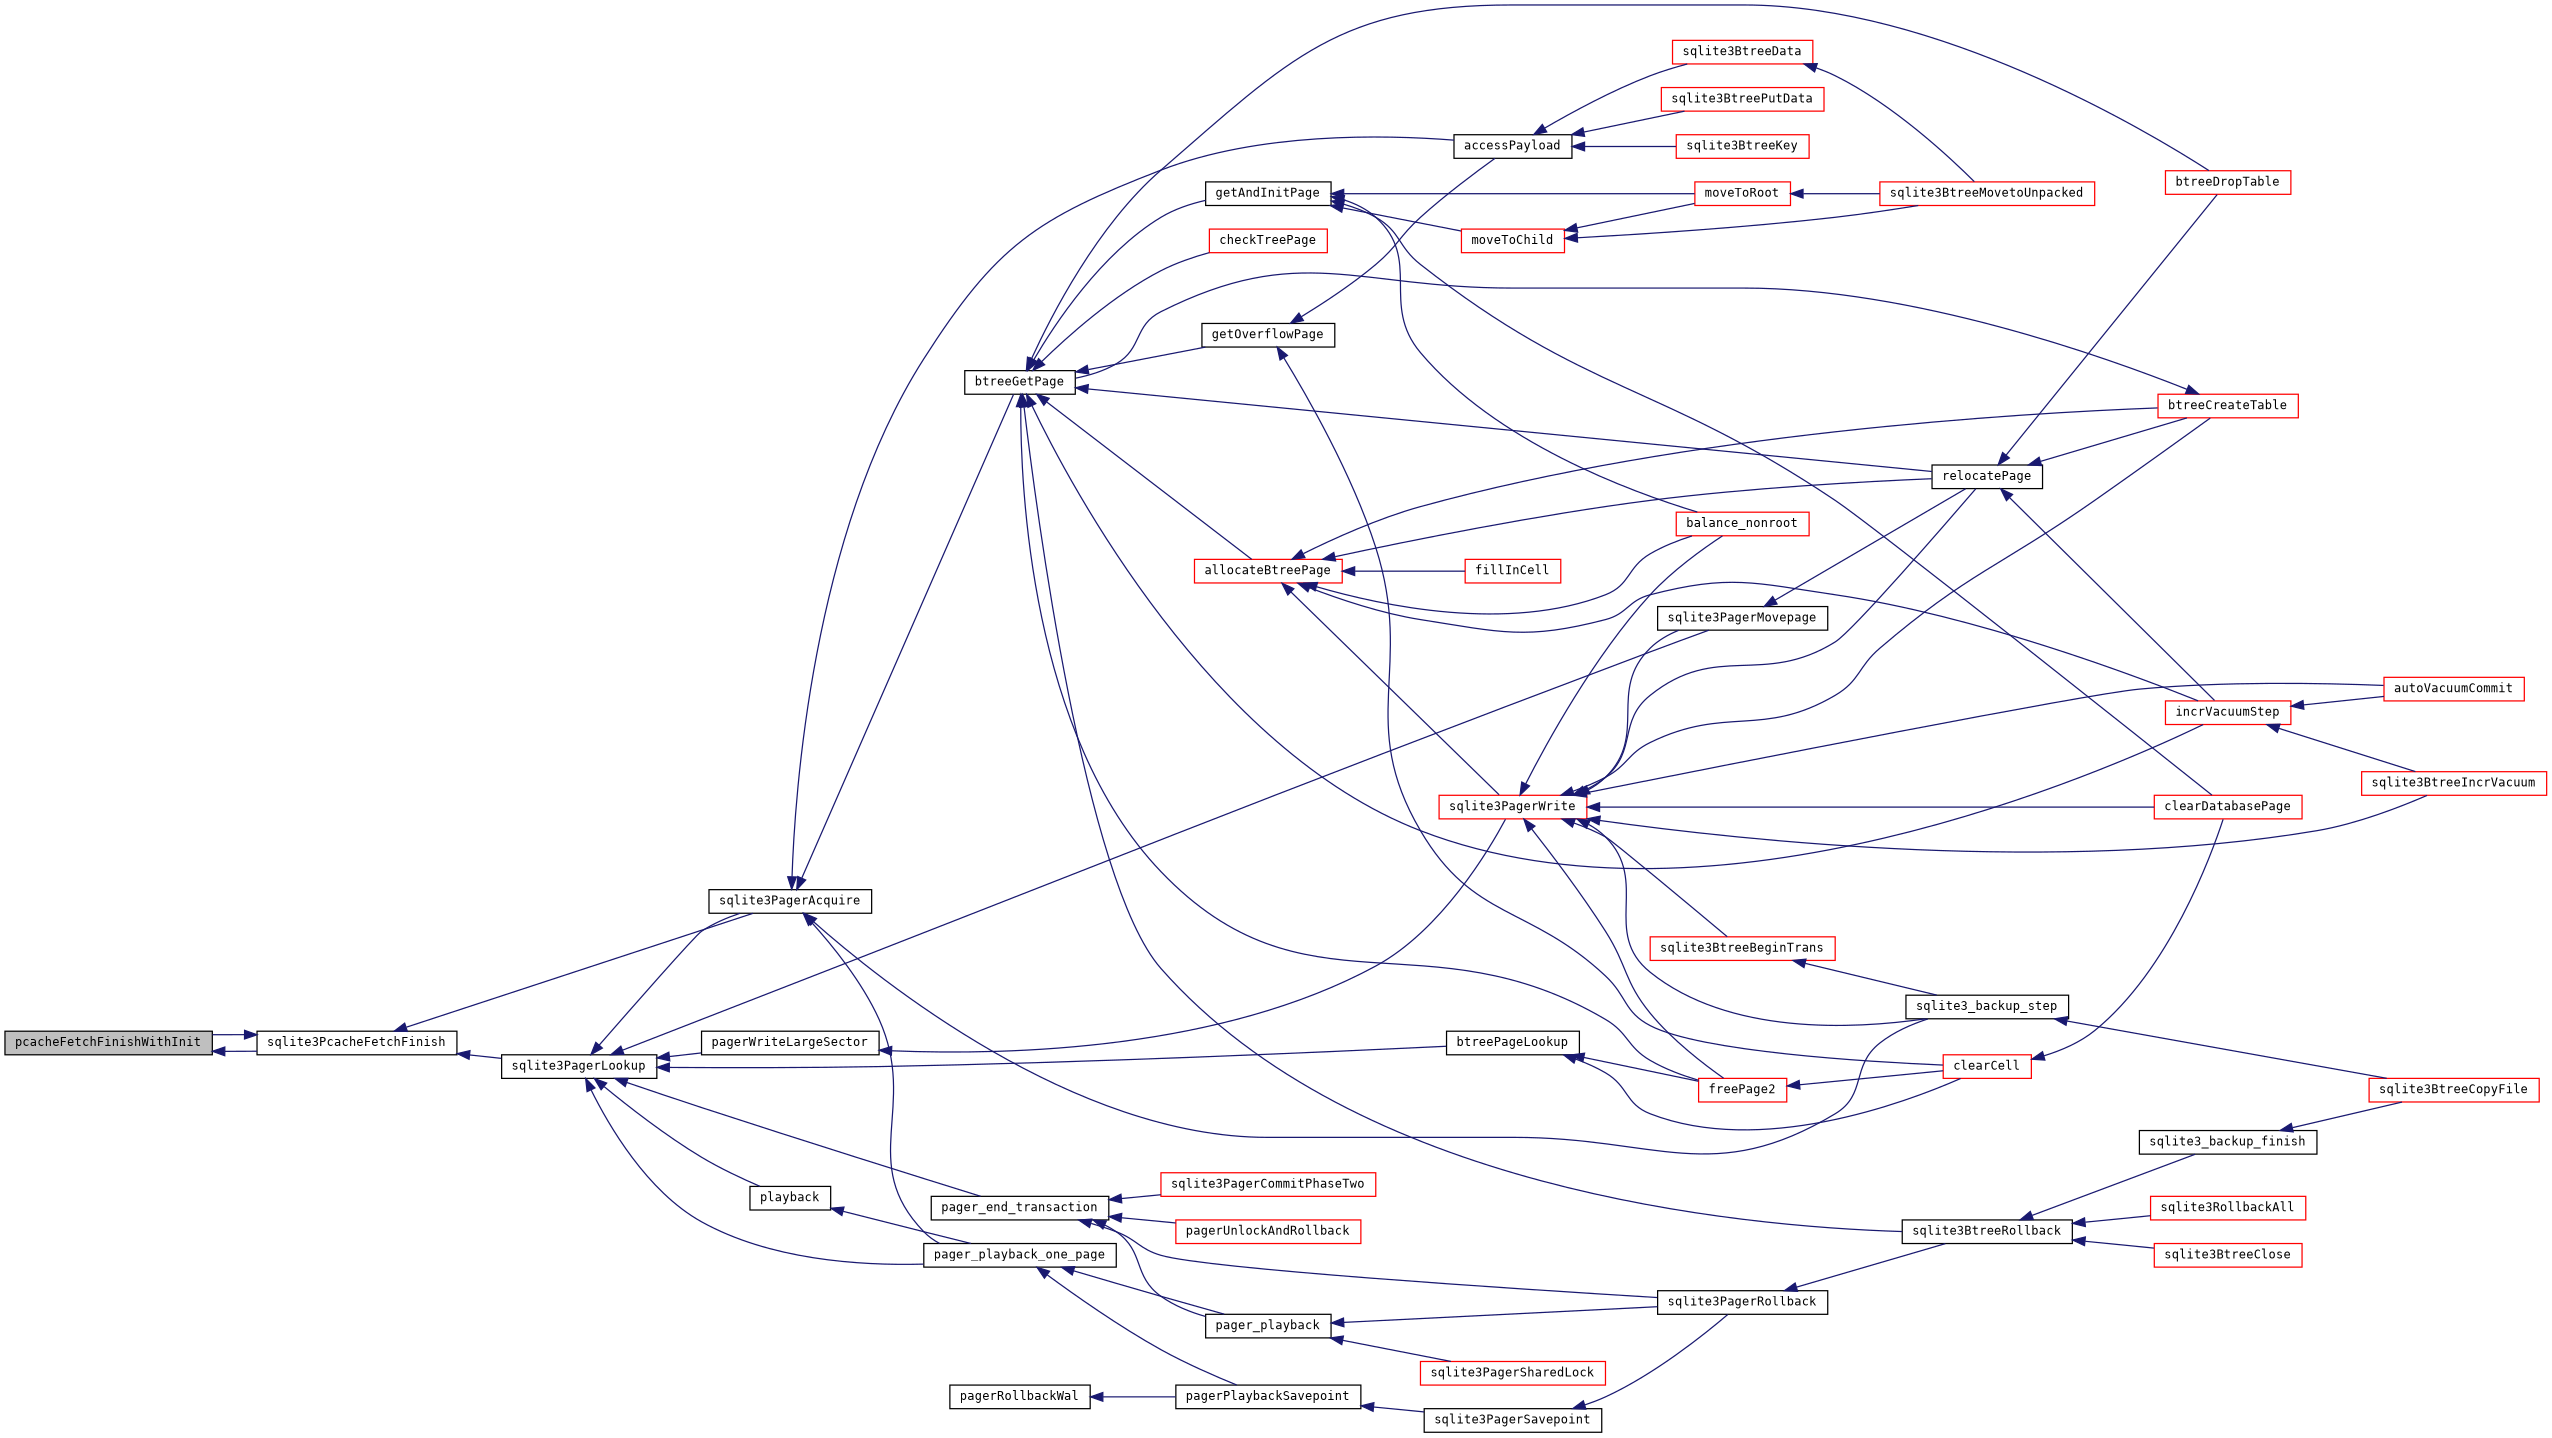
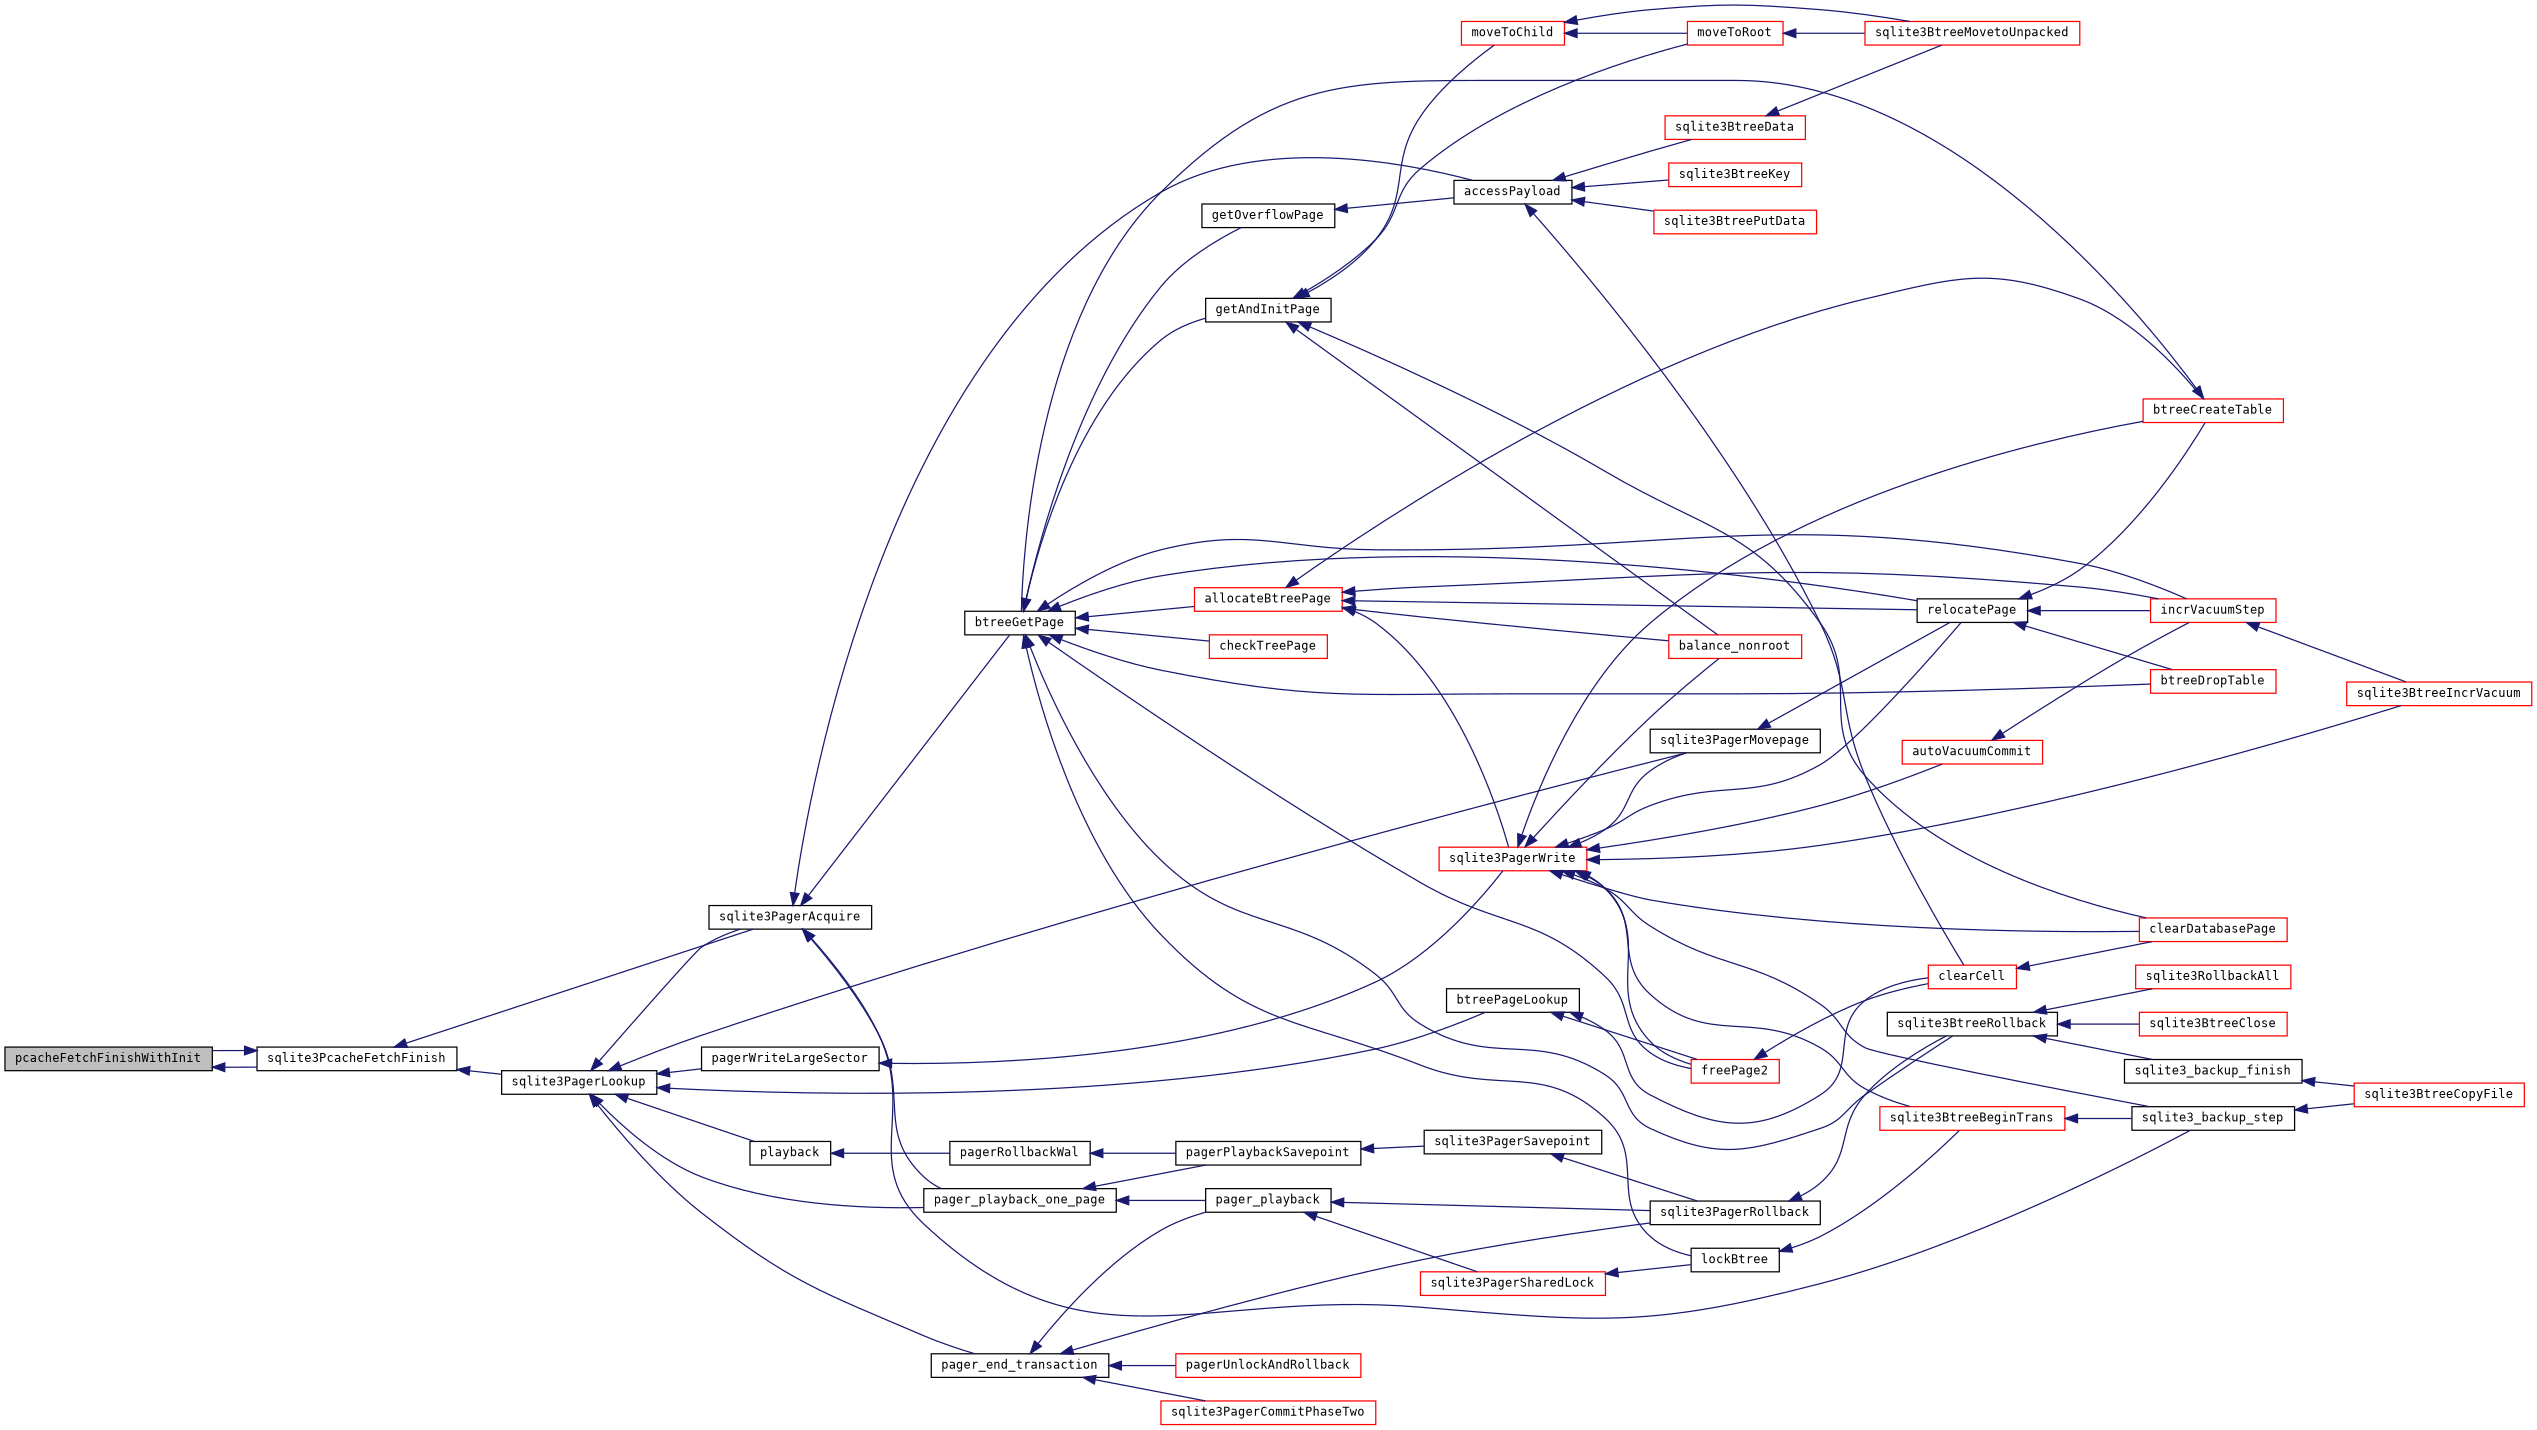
(1513, 571) -> none
(2344, 701) -> (2095, 676)
(1451, 871) -> (1780, 548)
(907, 1228) -> (883, 1153)
none -> (1735, 1260)
